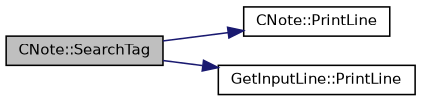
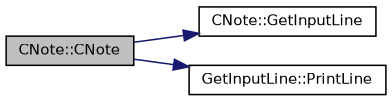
(317, 22) -> (288, 22)
(85, 51) -> (70, 51)
